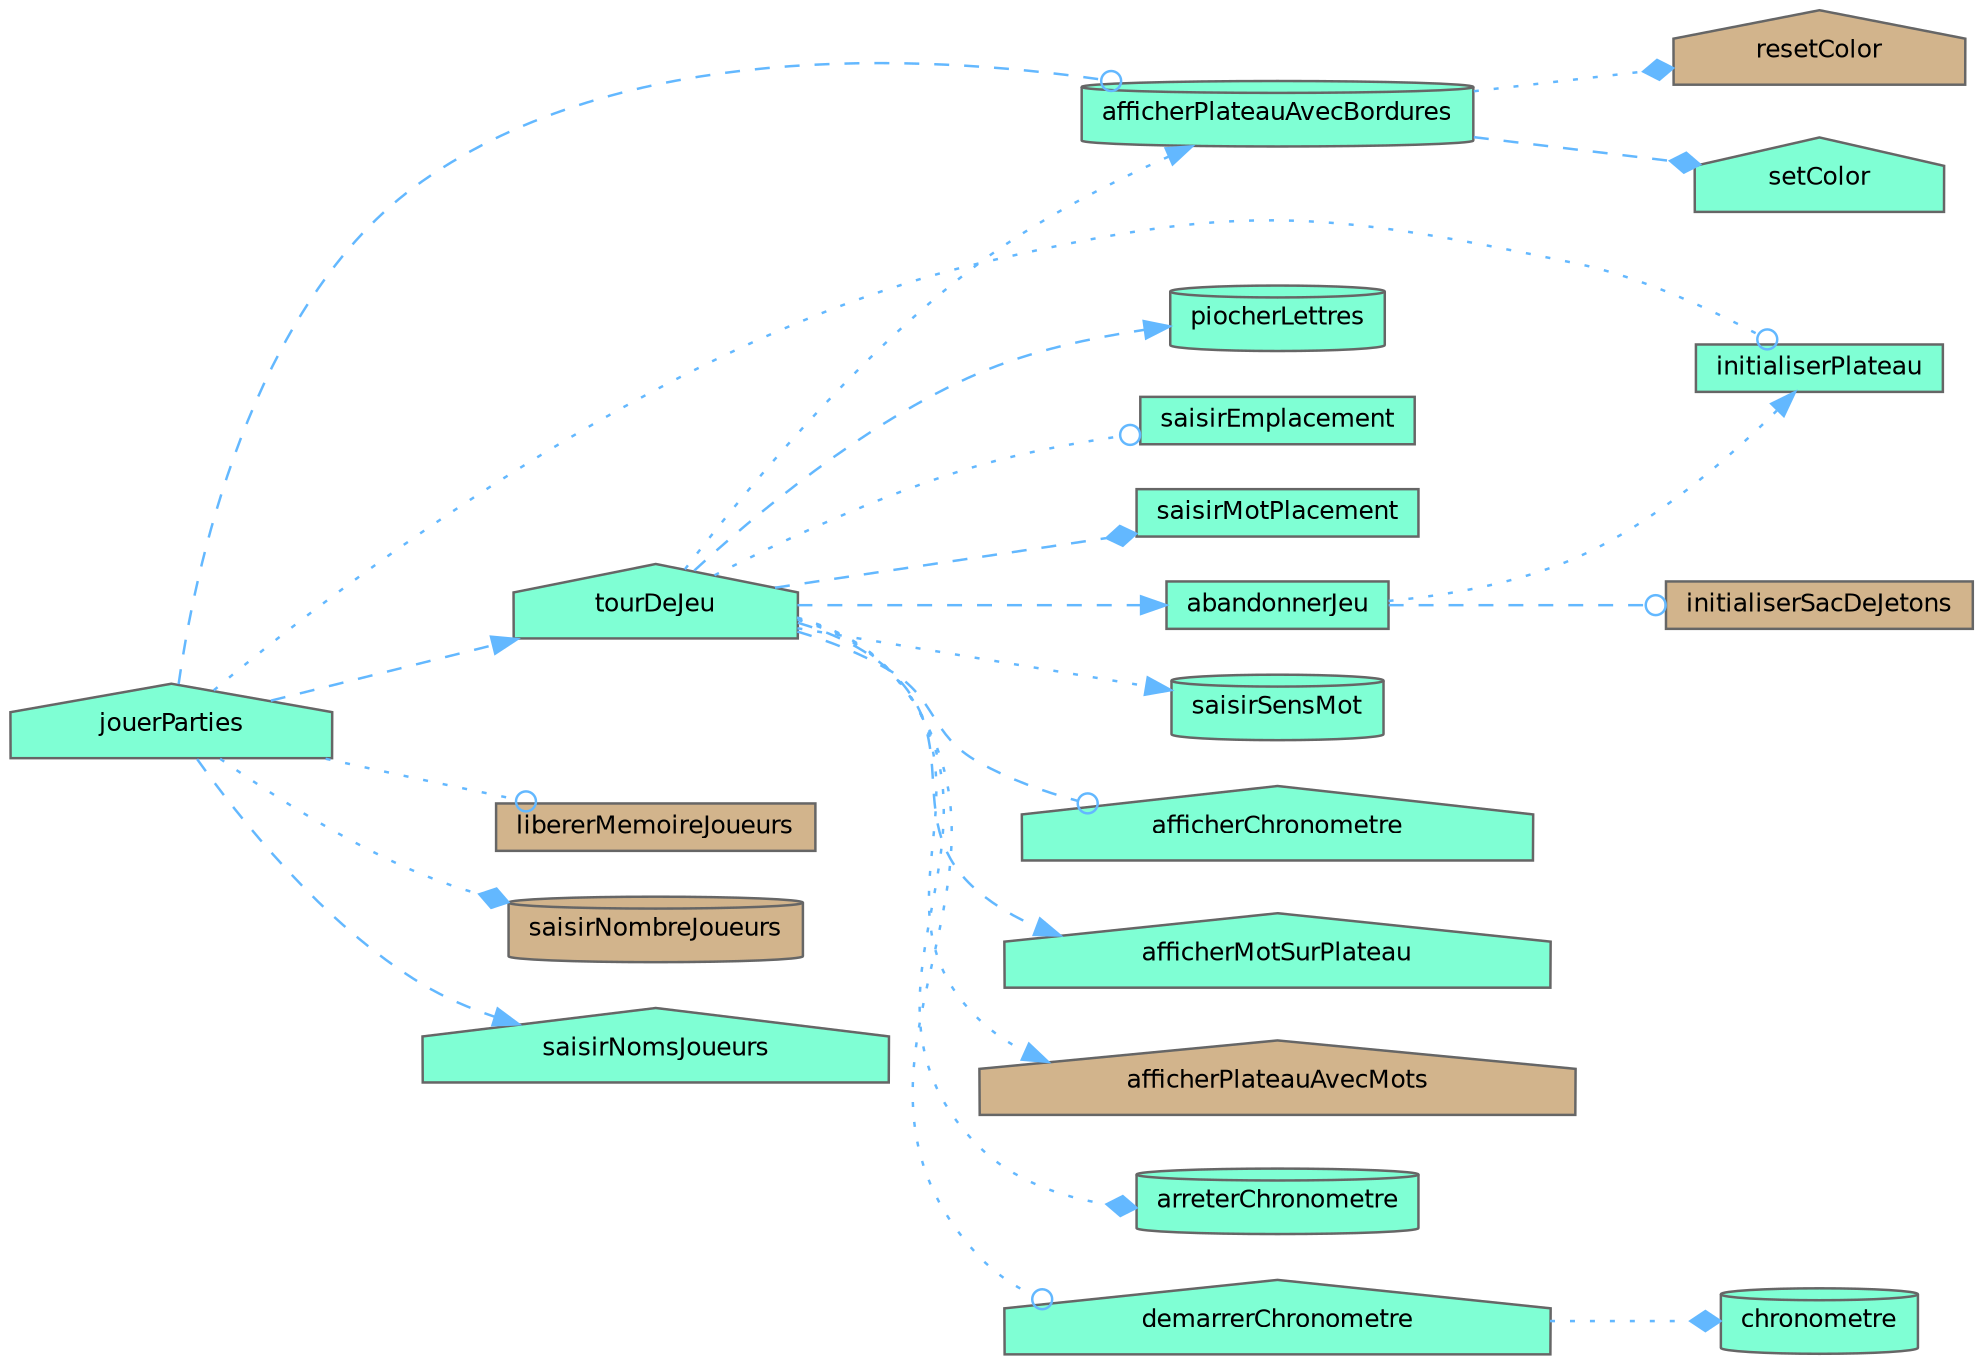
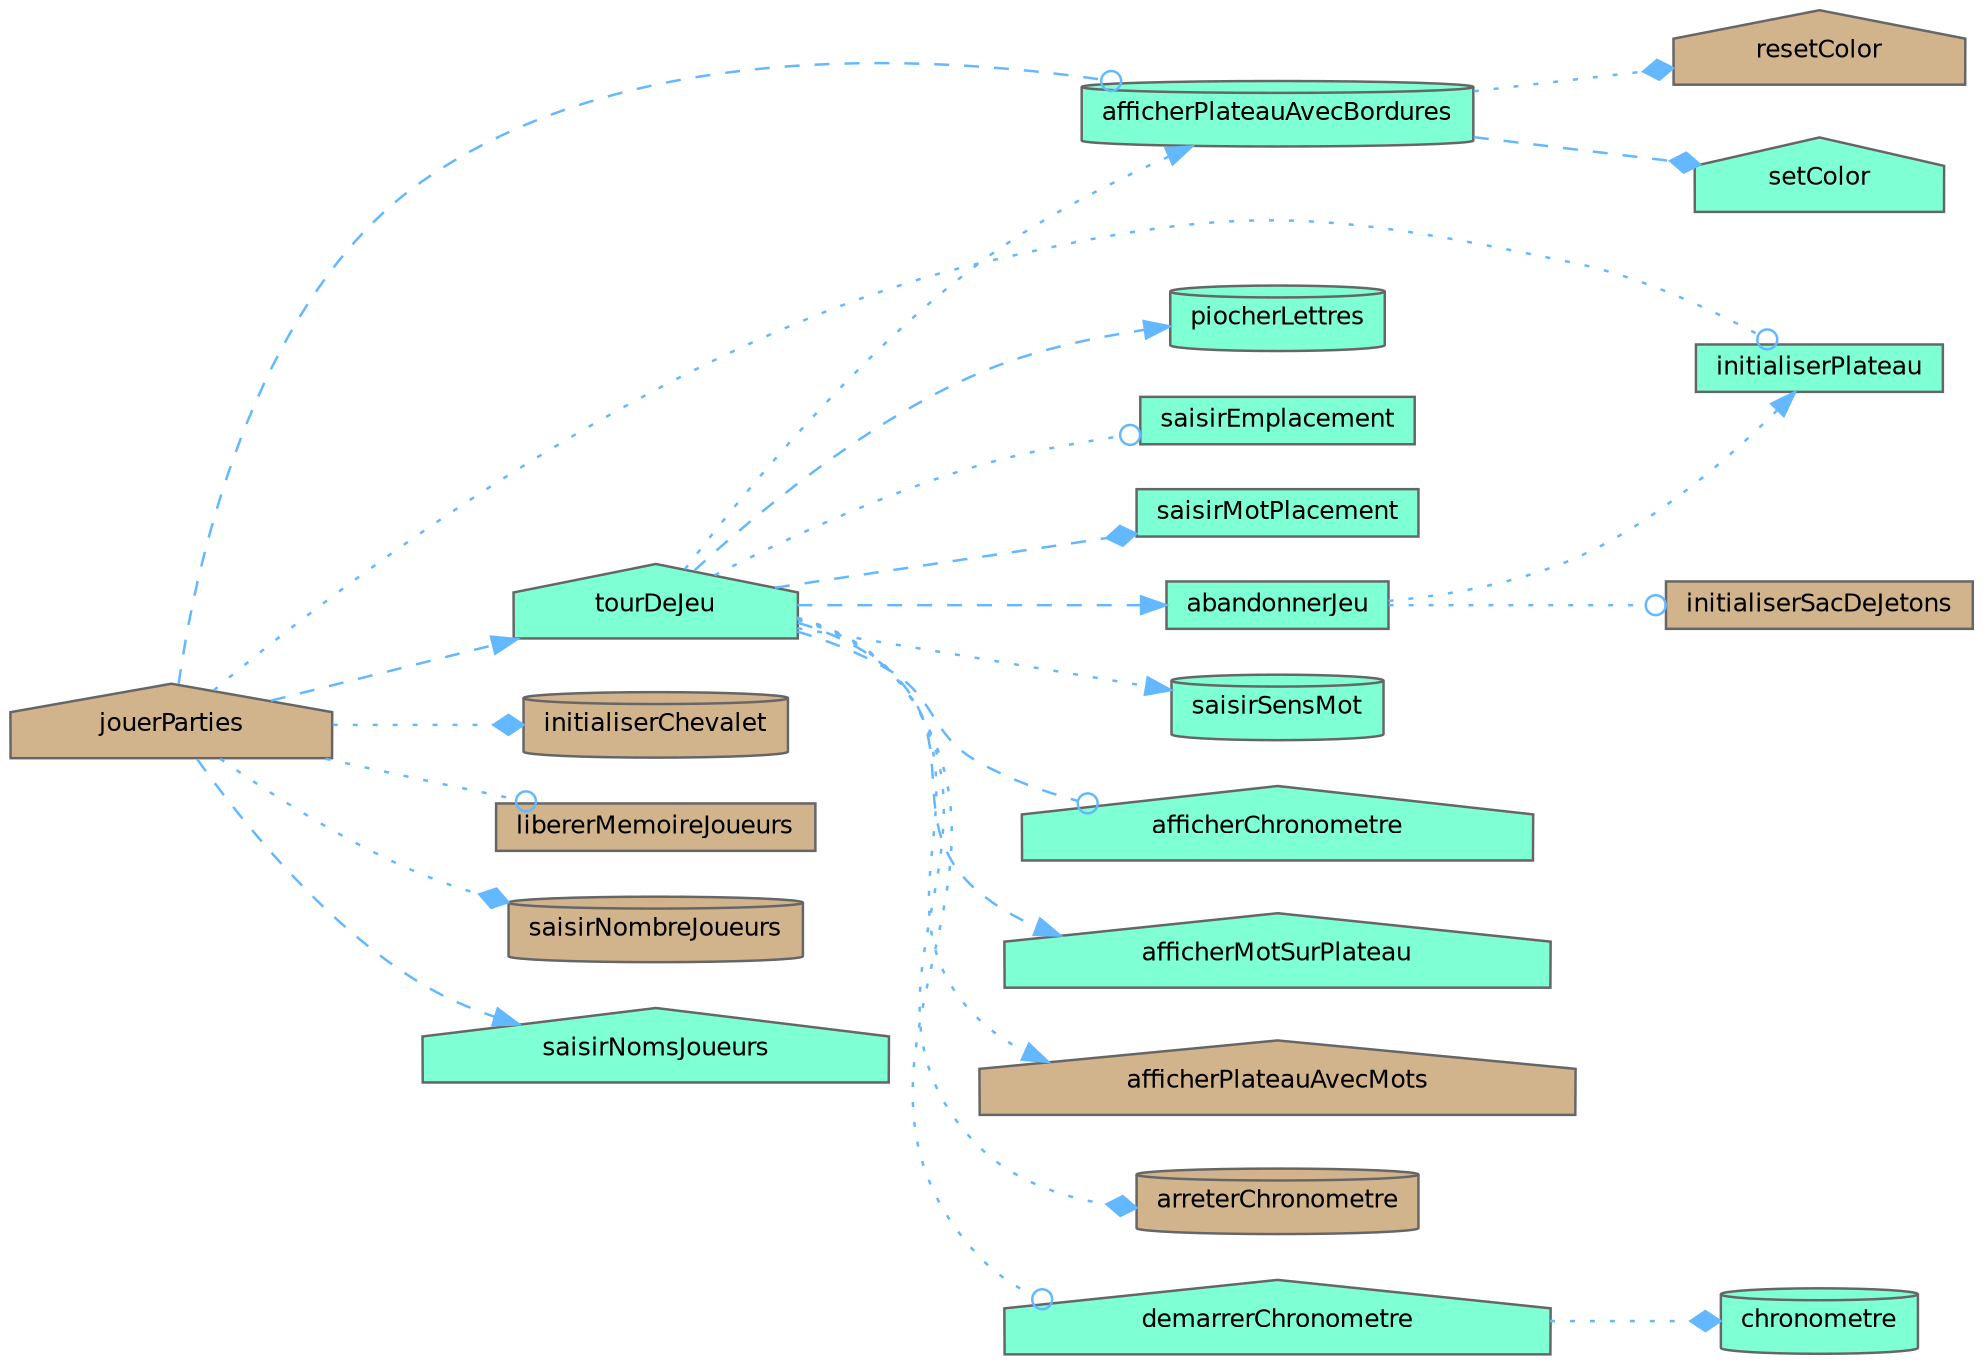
(1517, 605) -> (1517, 605)
(171, 725) -> (171, 725)
none -> (656, 725)
(1278, 1201) -> (1278, 1201)
